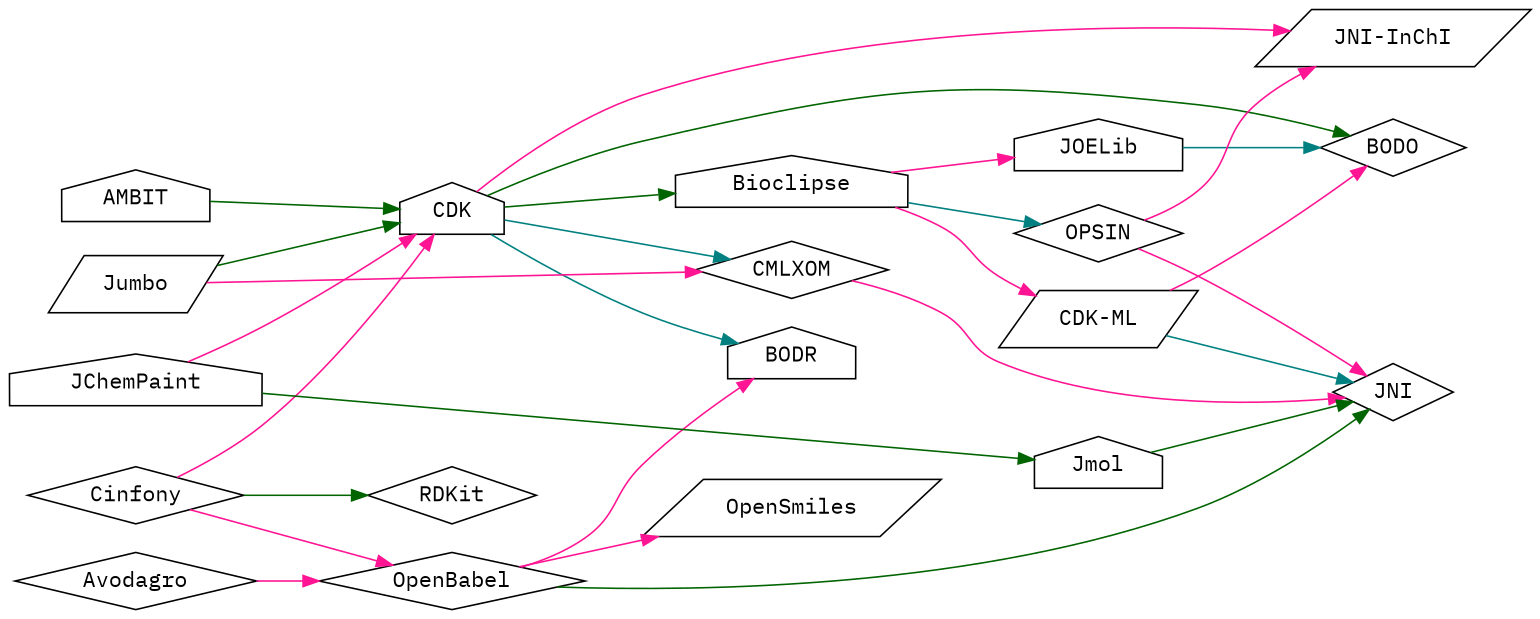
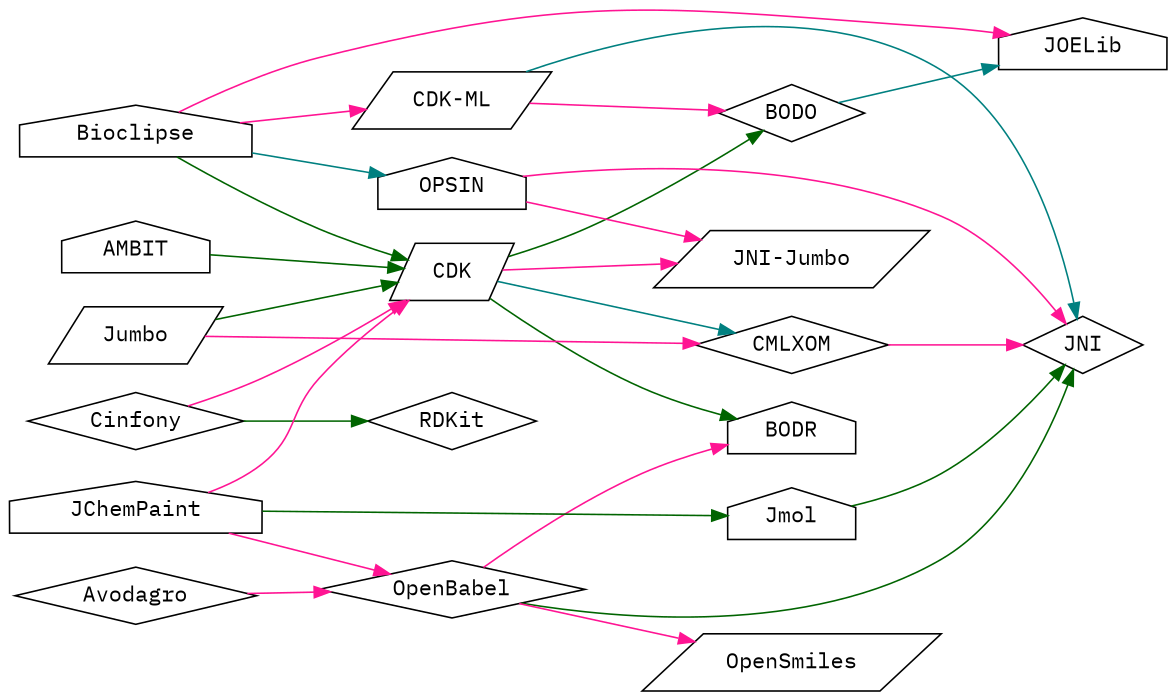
(1393, 38) -> (792, 259)
(1243, 148) -> (910, 86)
(582, 201) -> (282, 212)
(452, 211) -> (452, 272)
(1098, 233) -> (452, 186)
(603, 295) -> (601, 367)
(283, 535) -> (302, 552)
